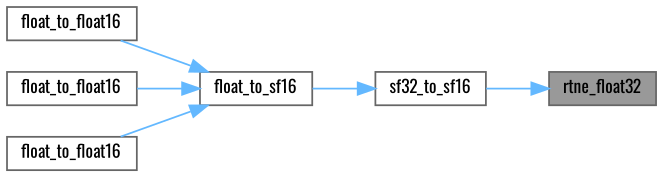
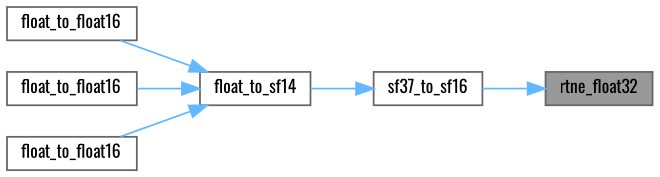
(256, 89) -> (255, 89)
(431, 89) -> (428, 89)
